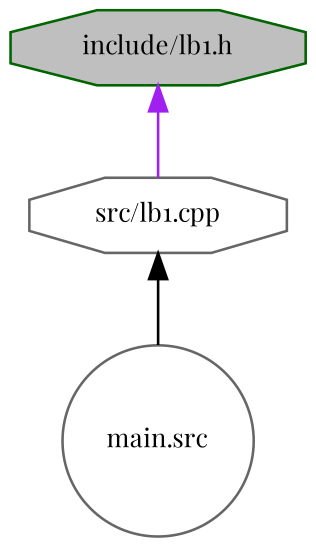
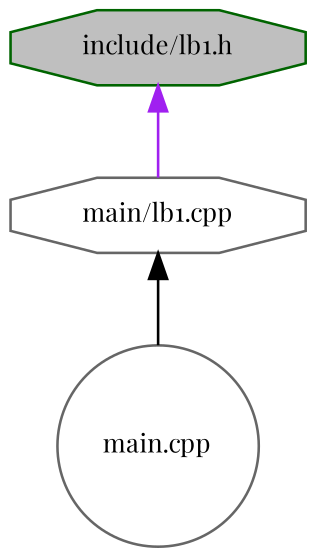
(158, 215) -> (158, 215)
(158, 441) -> (158, 446)
